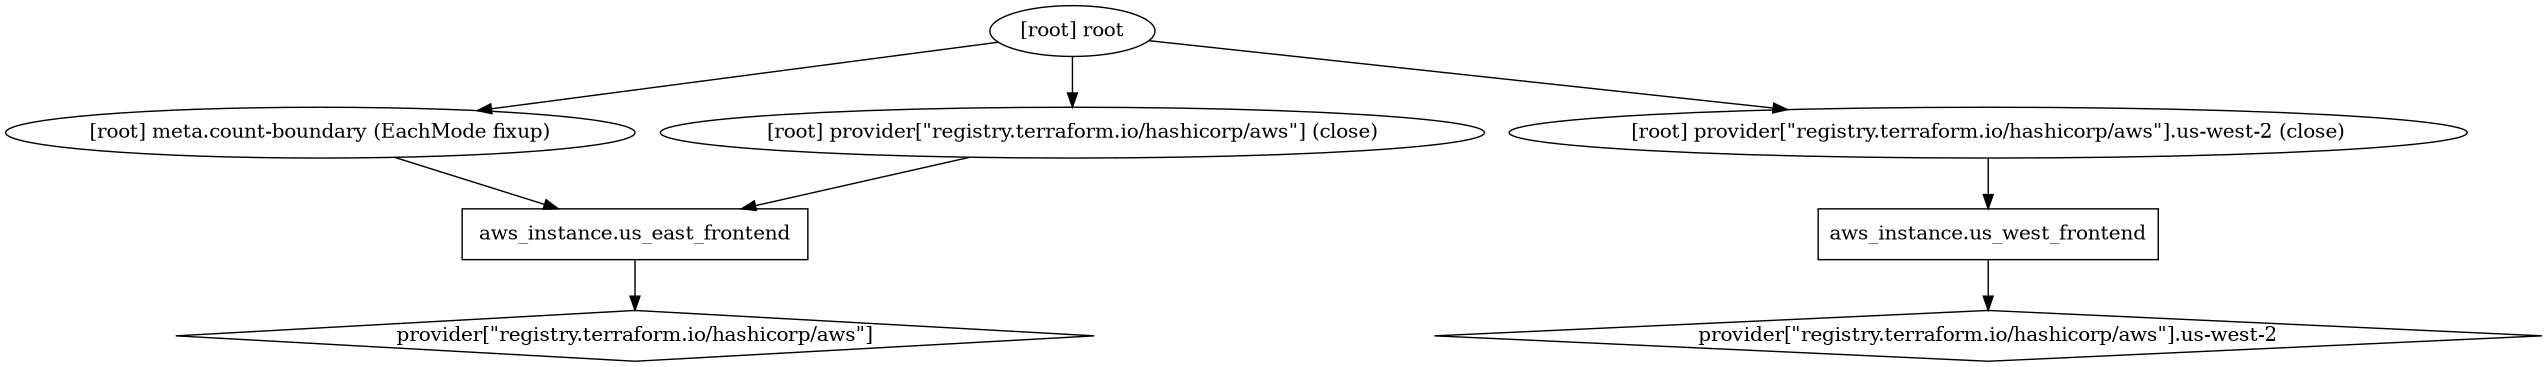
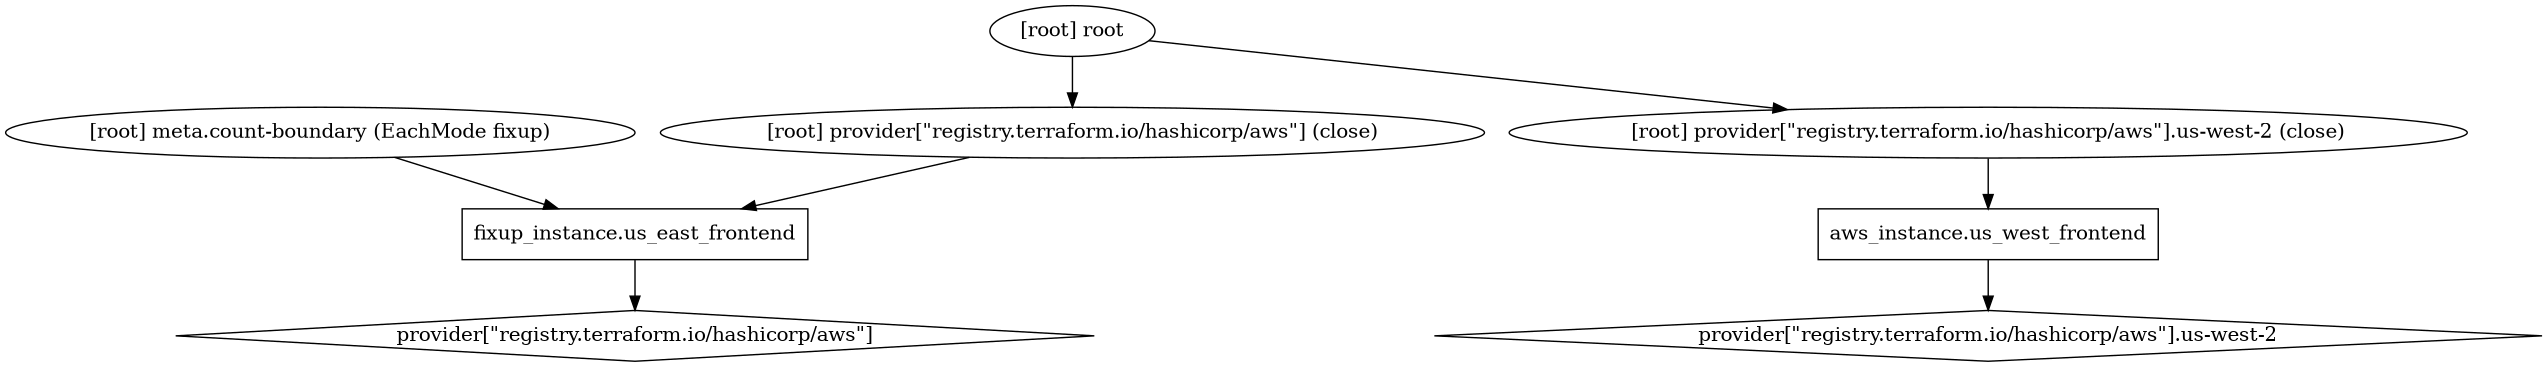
(745, 75) -> none
(635, 234) -> (635, 234)
